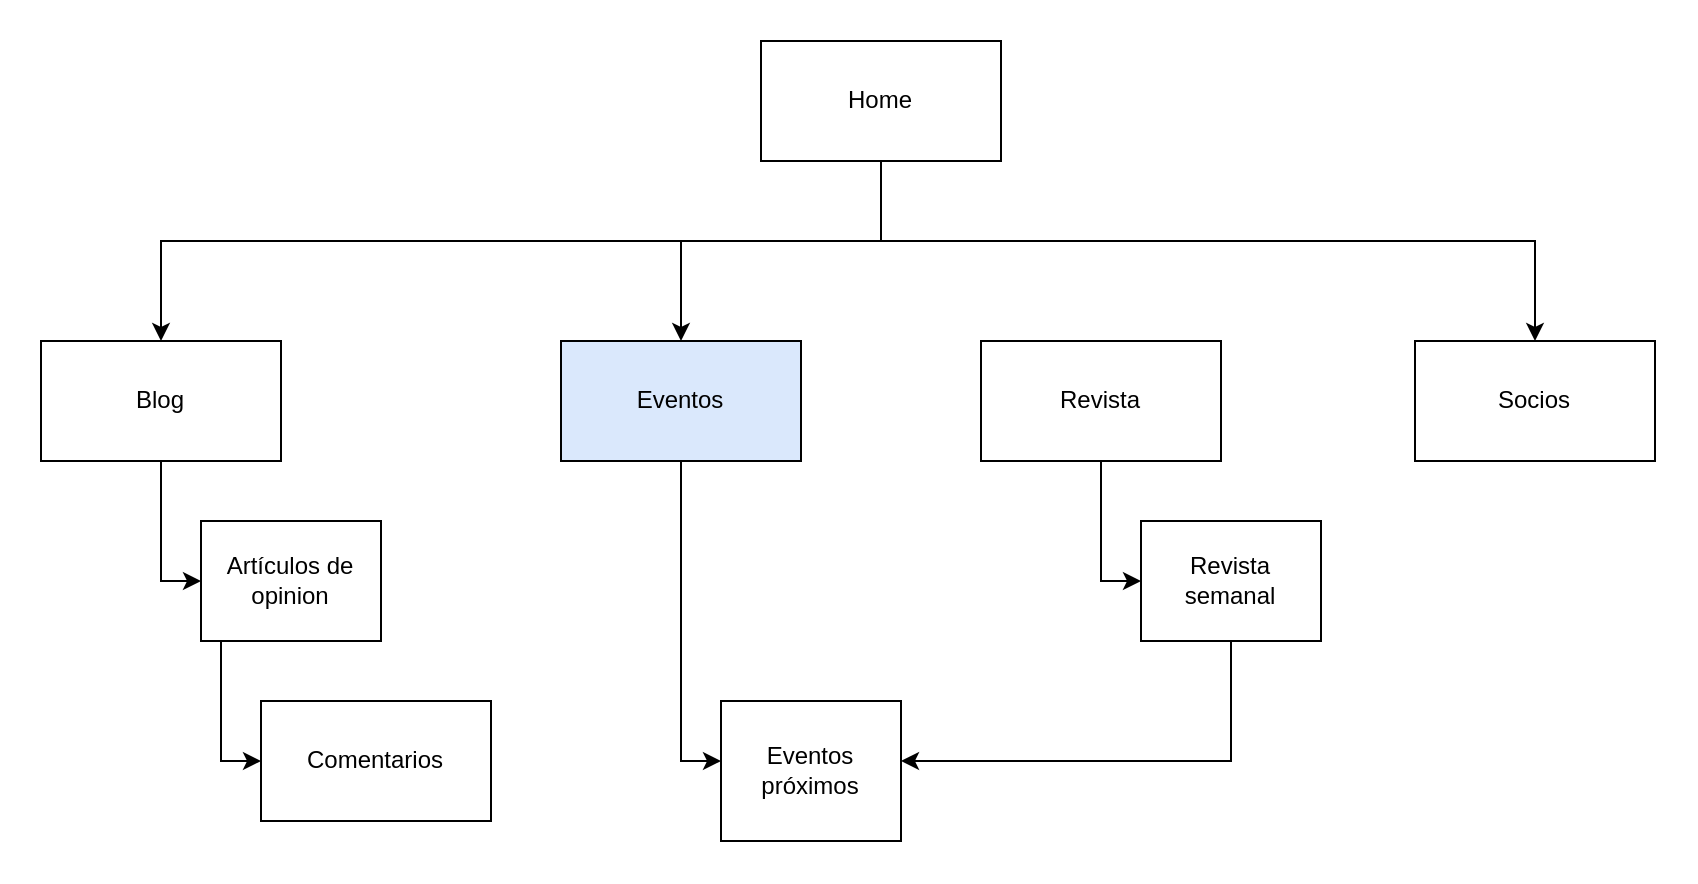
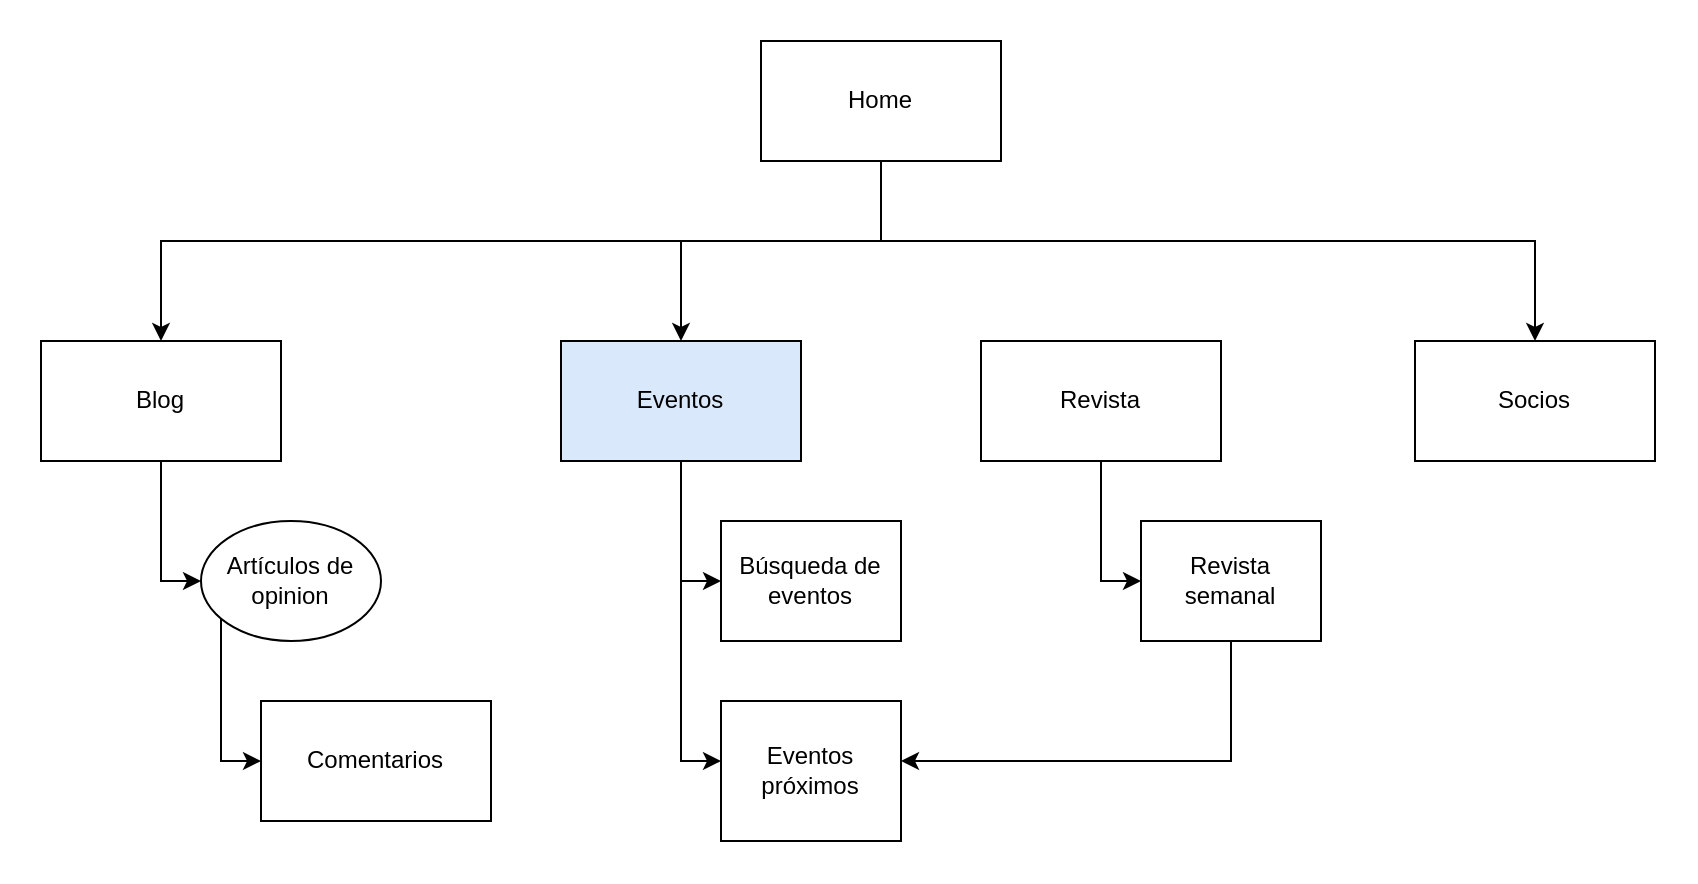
(291, 581) -> (291, 581)
none -> (696, 581)
none -> (811, 581)
